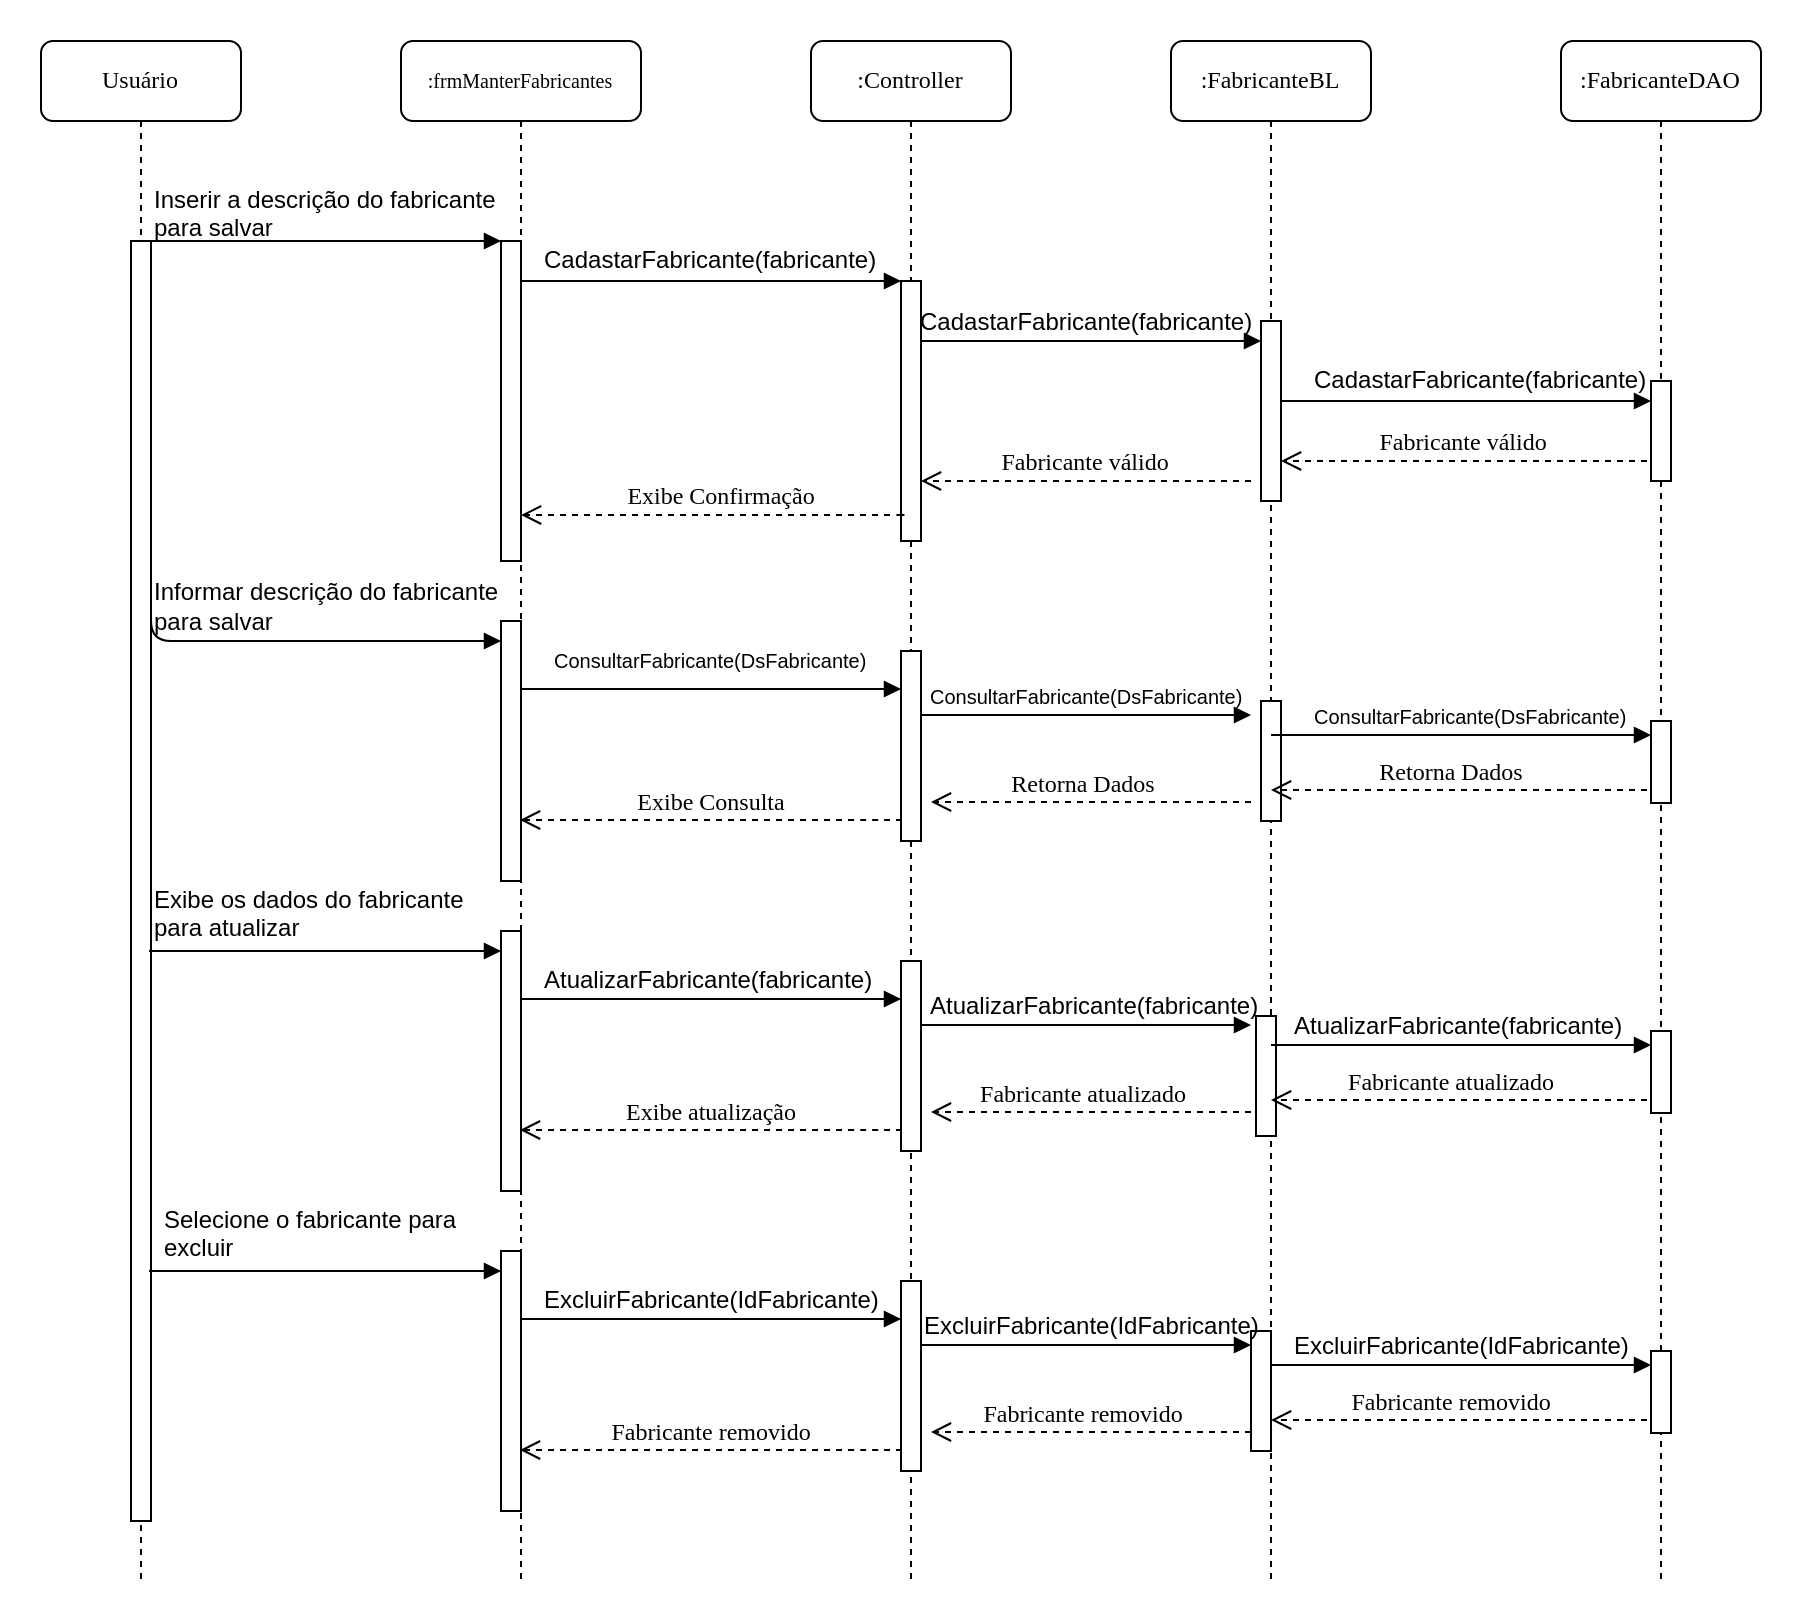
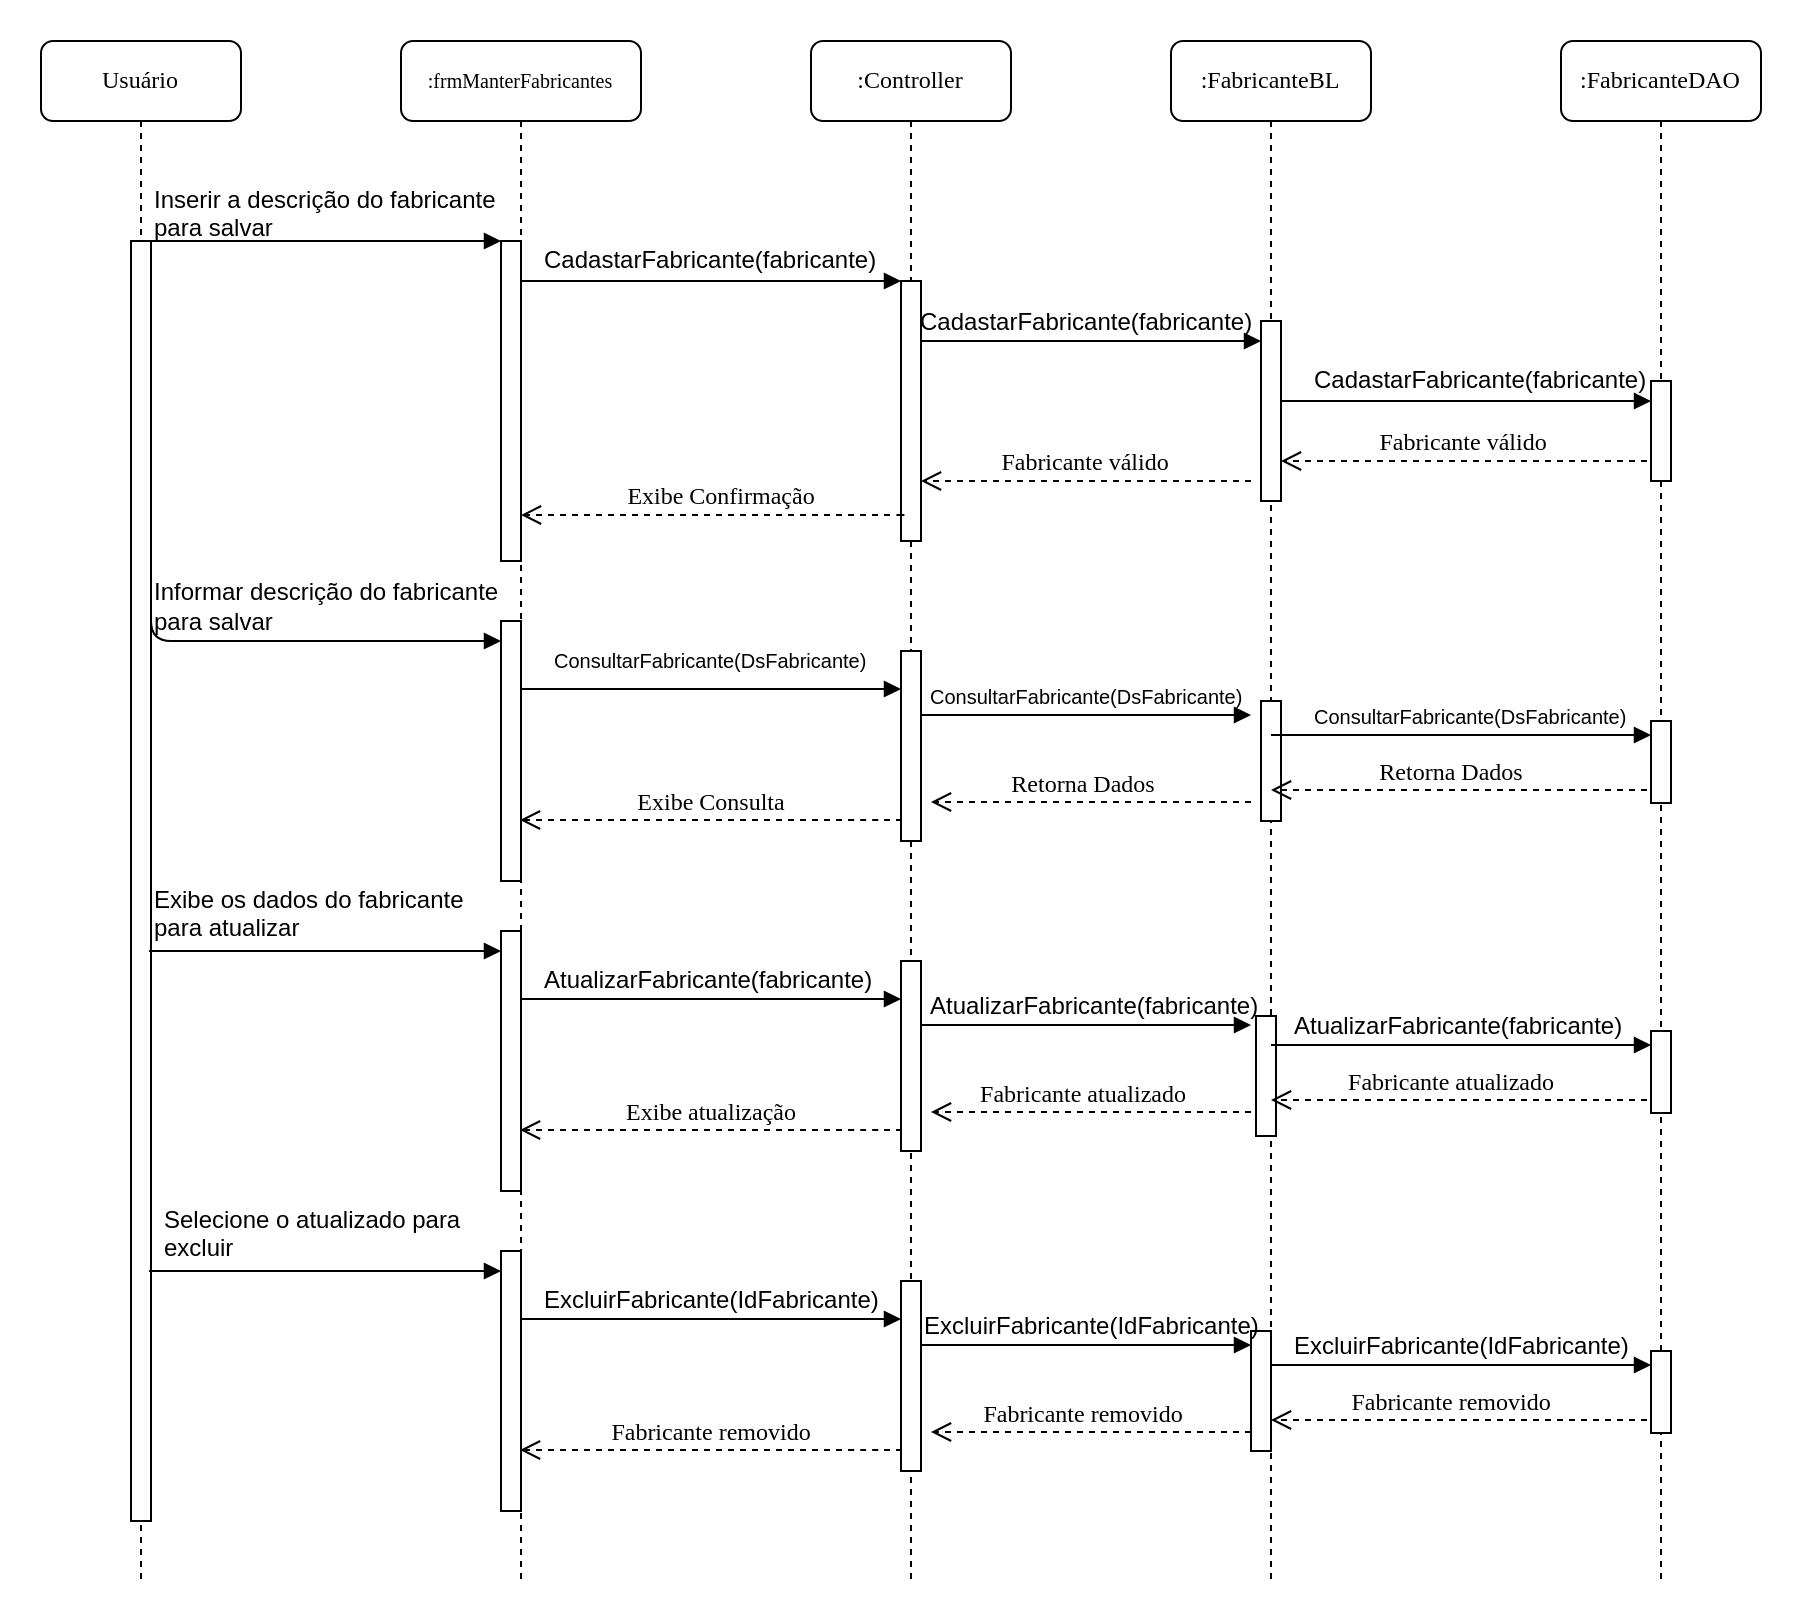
(328, 1236) -> (325, 1236)
